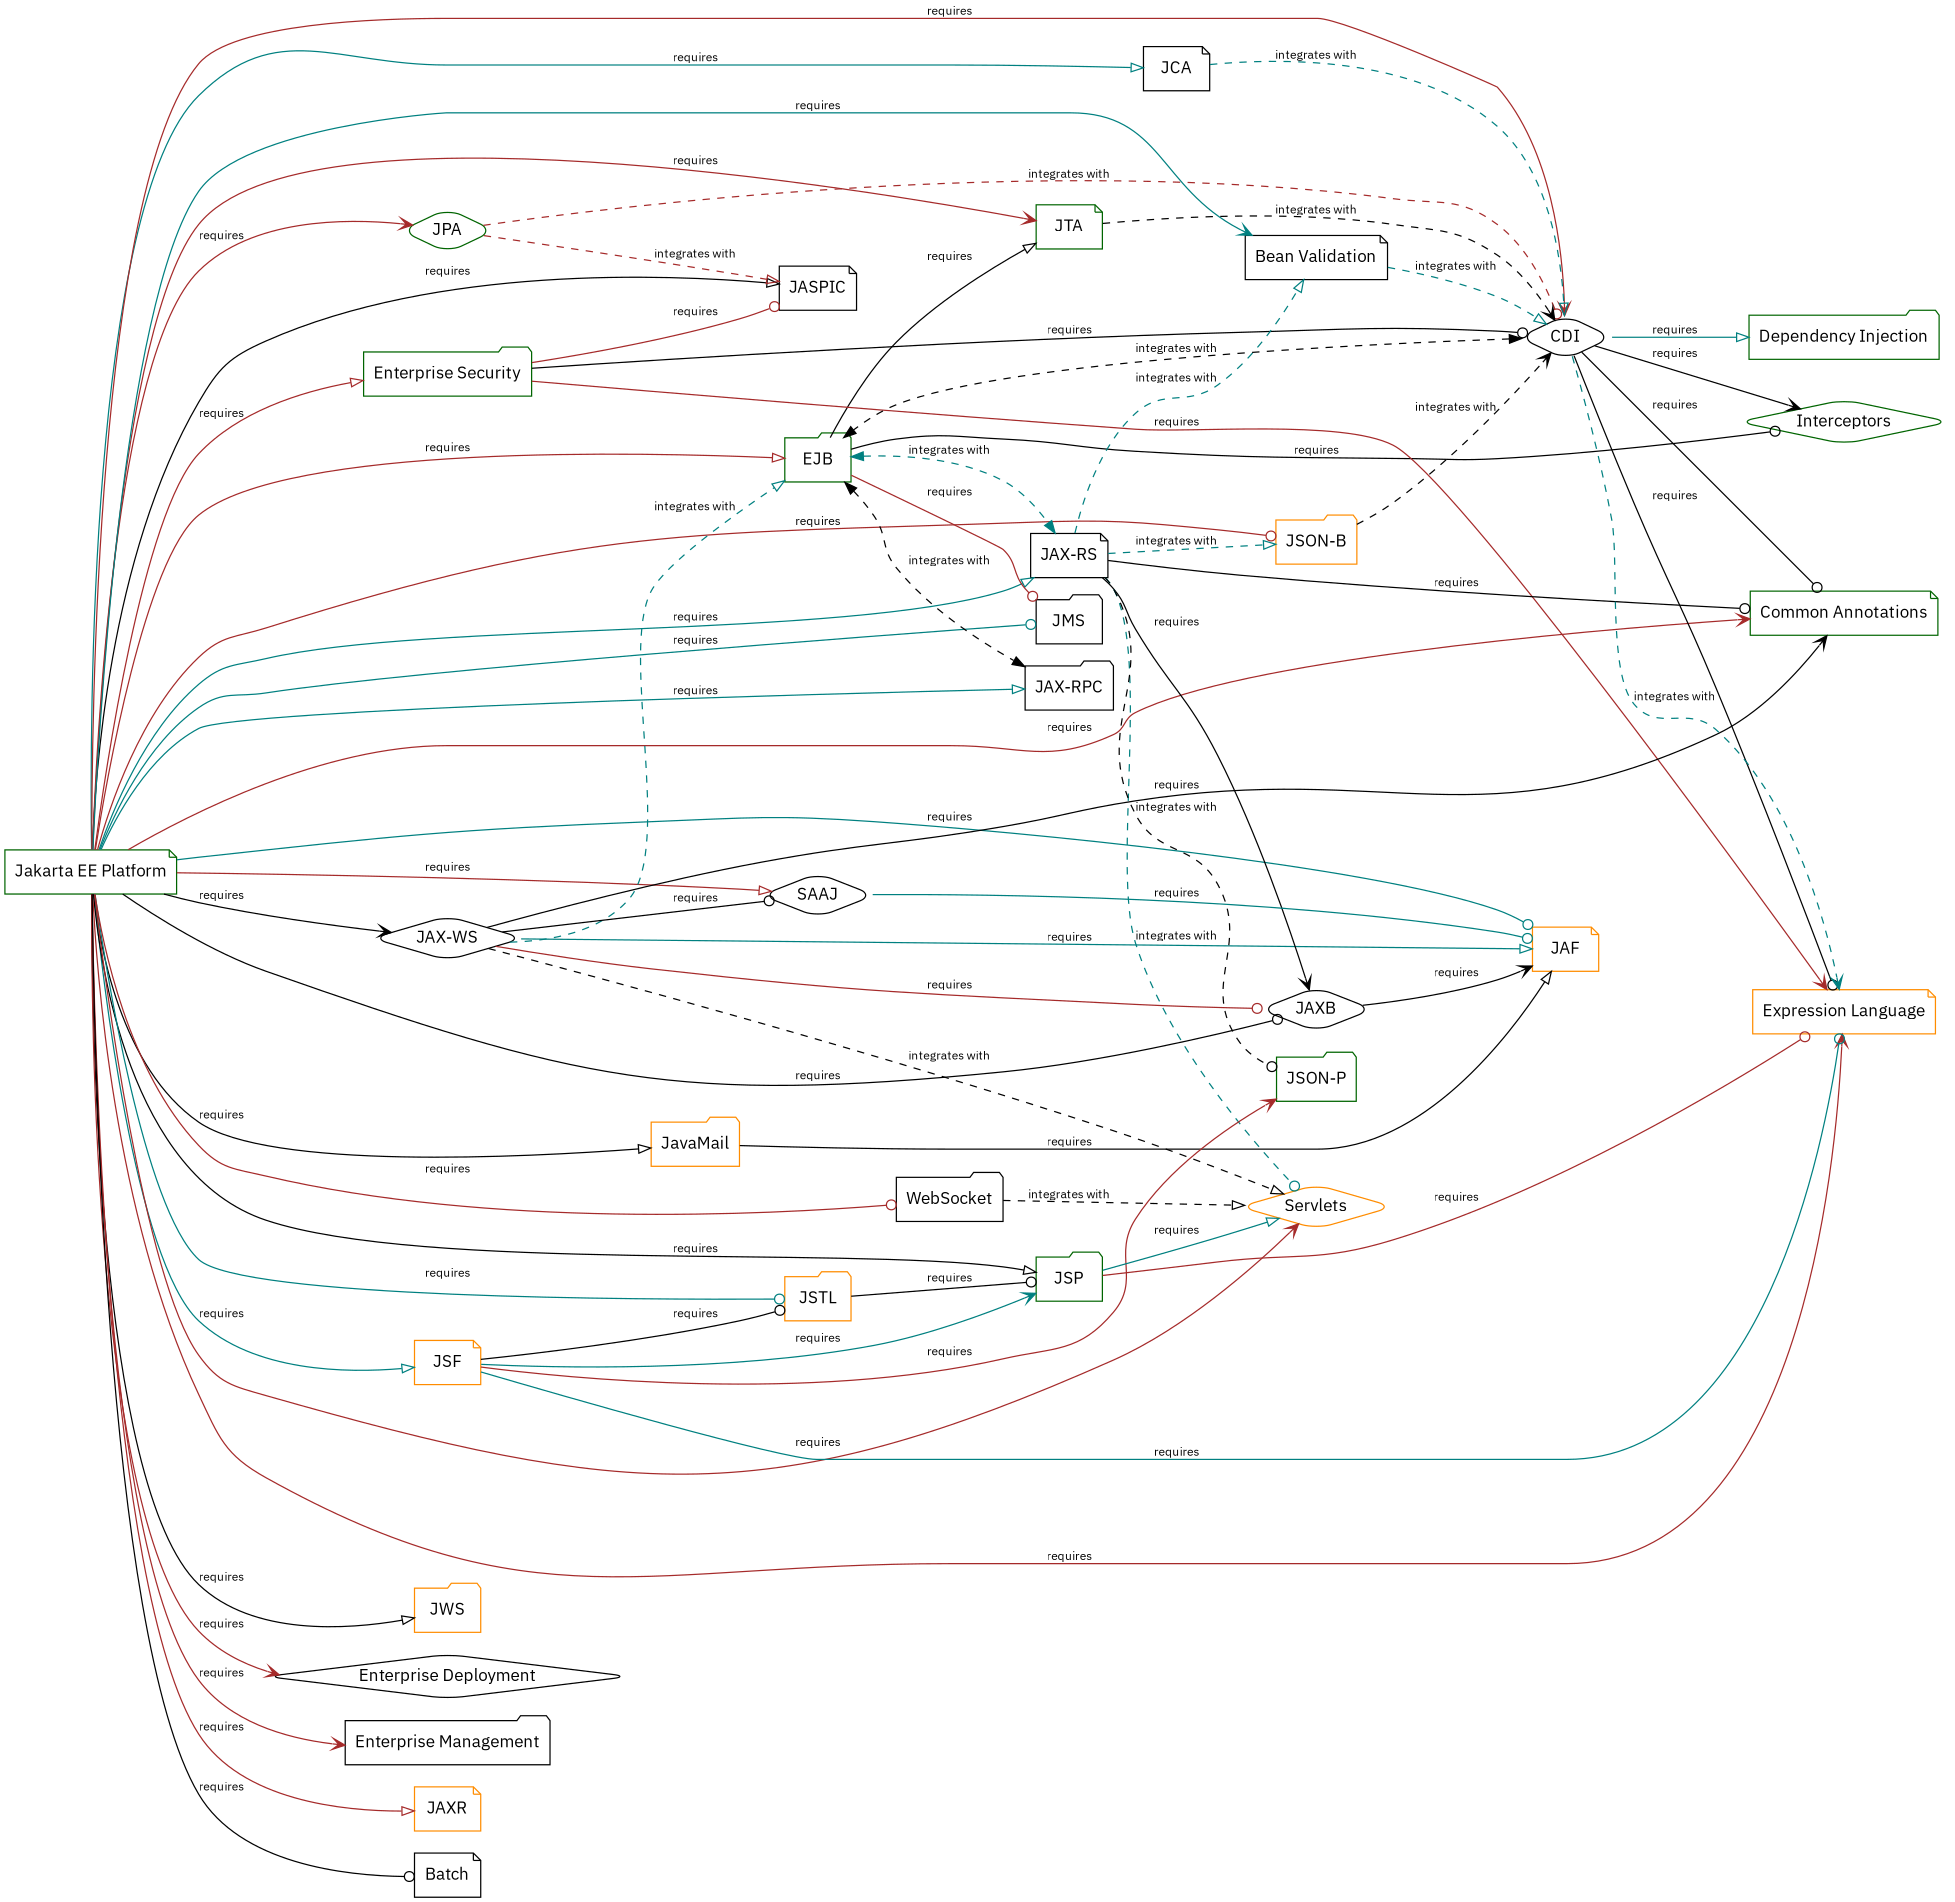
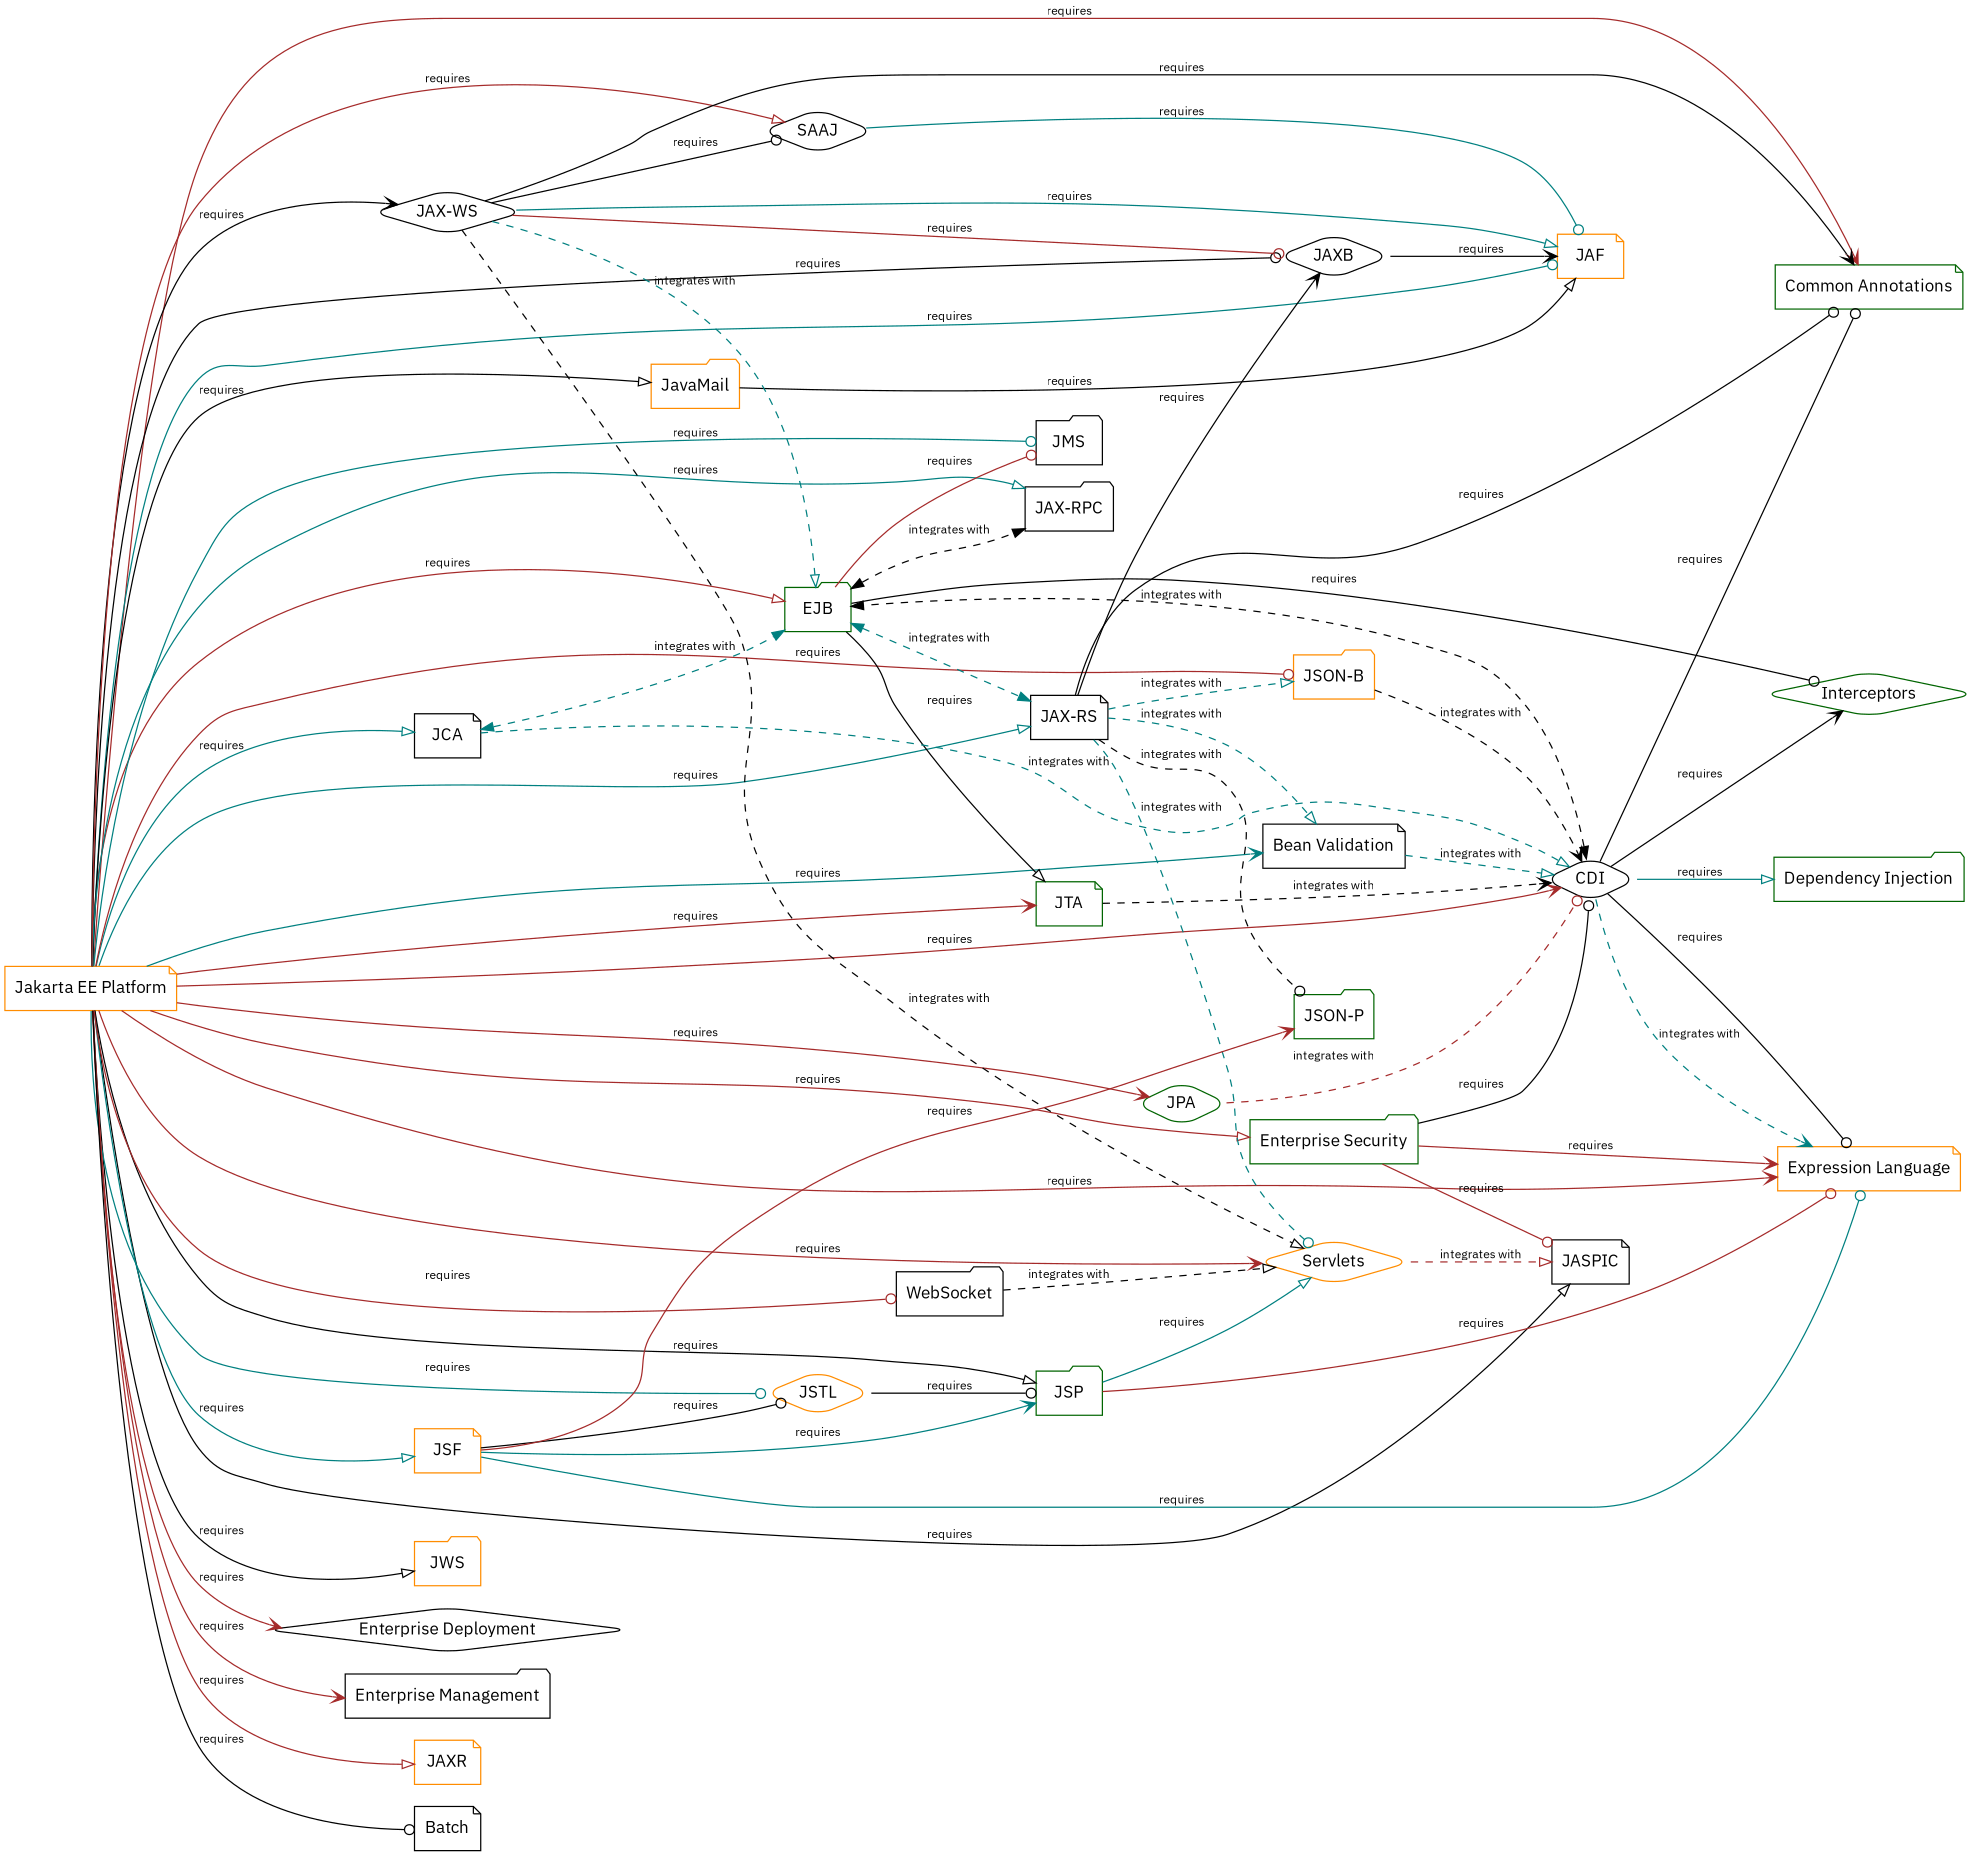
(625, 257) -> (1475, 1262)
none -> (636, 690)
(91, 872) -> (91, 988)
(818, 1299) -> (818, 1393)
